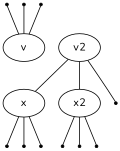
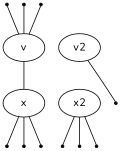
(52, 75) -> (24, 75)
(80, 75) -> none
